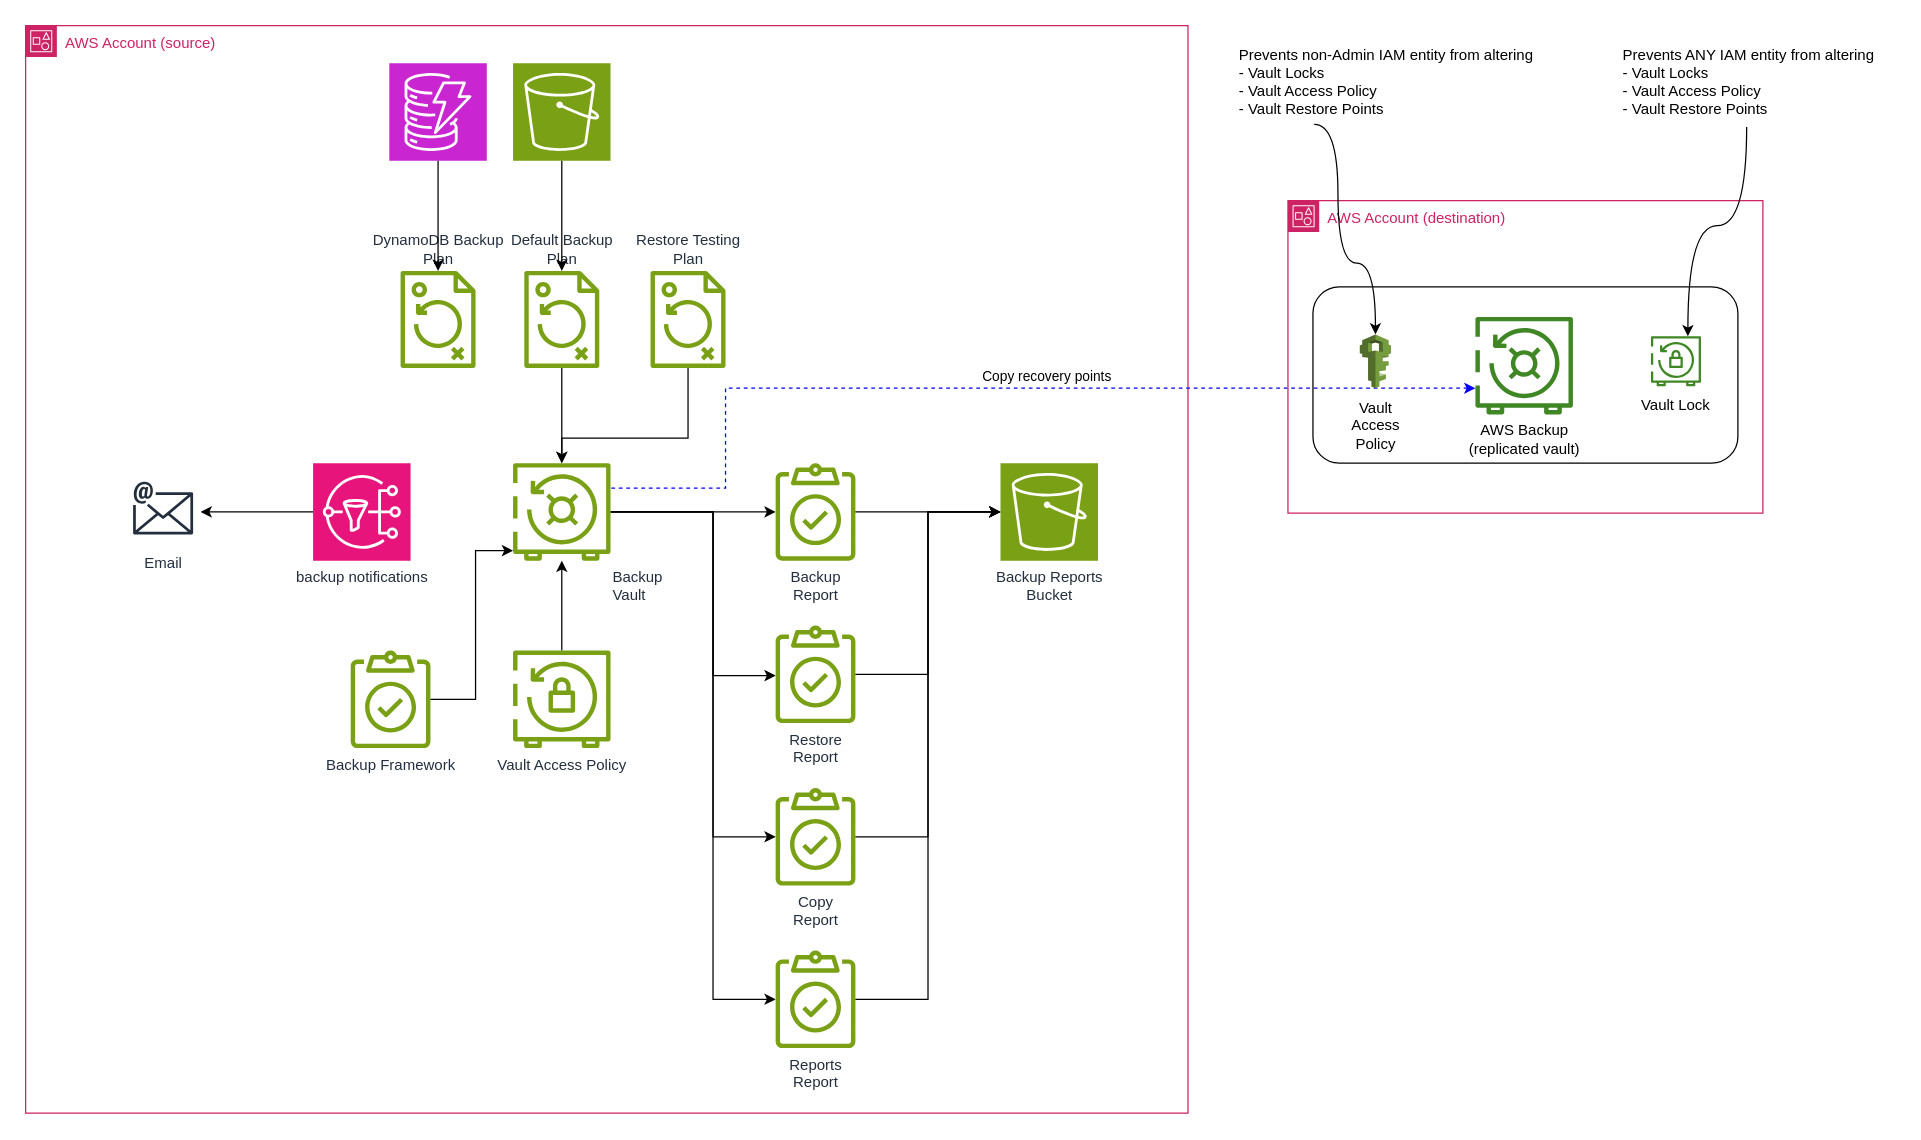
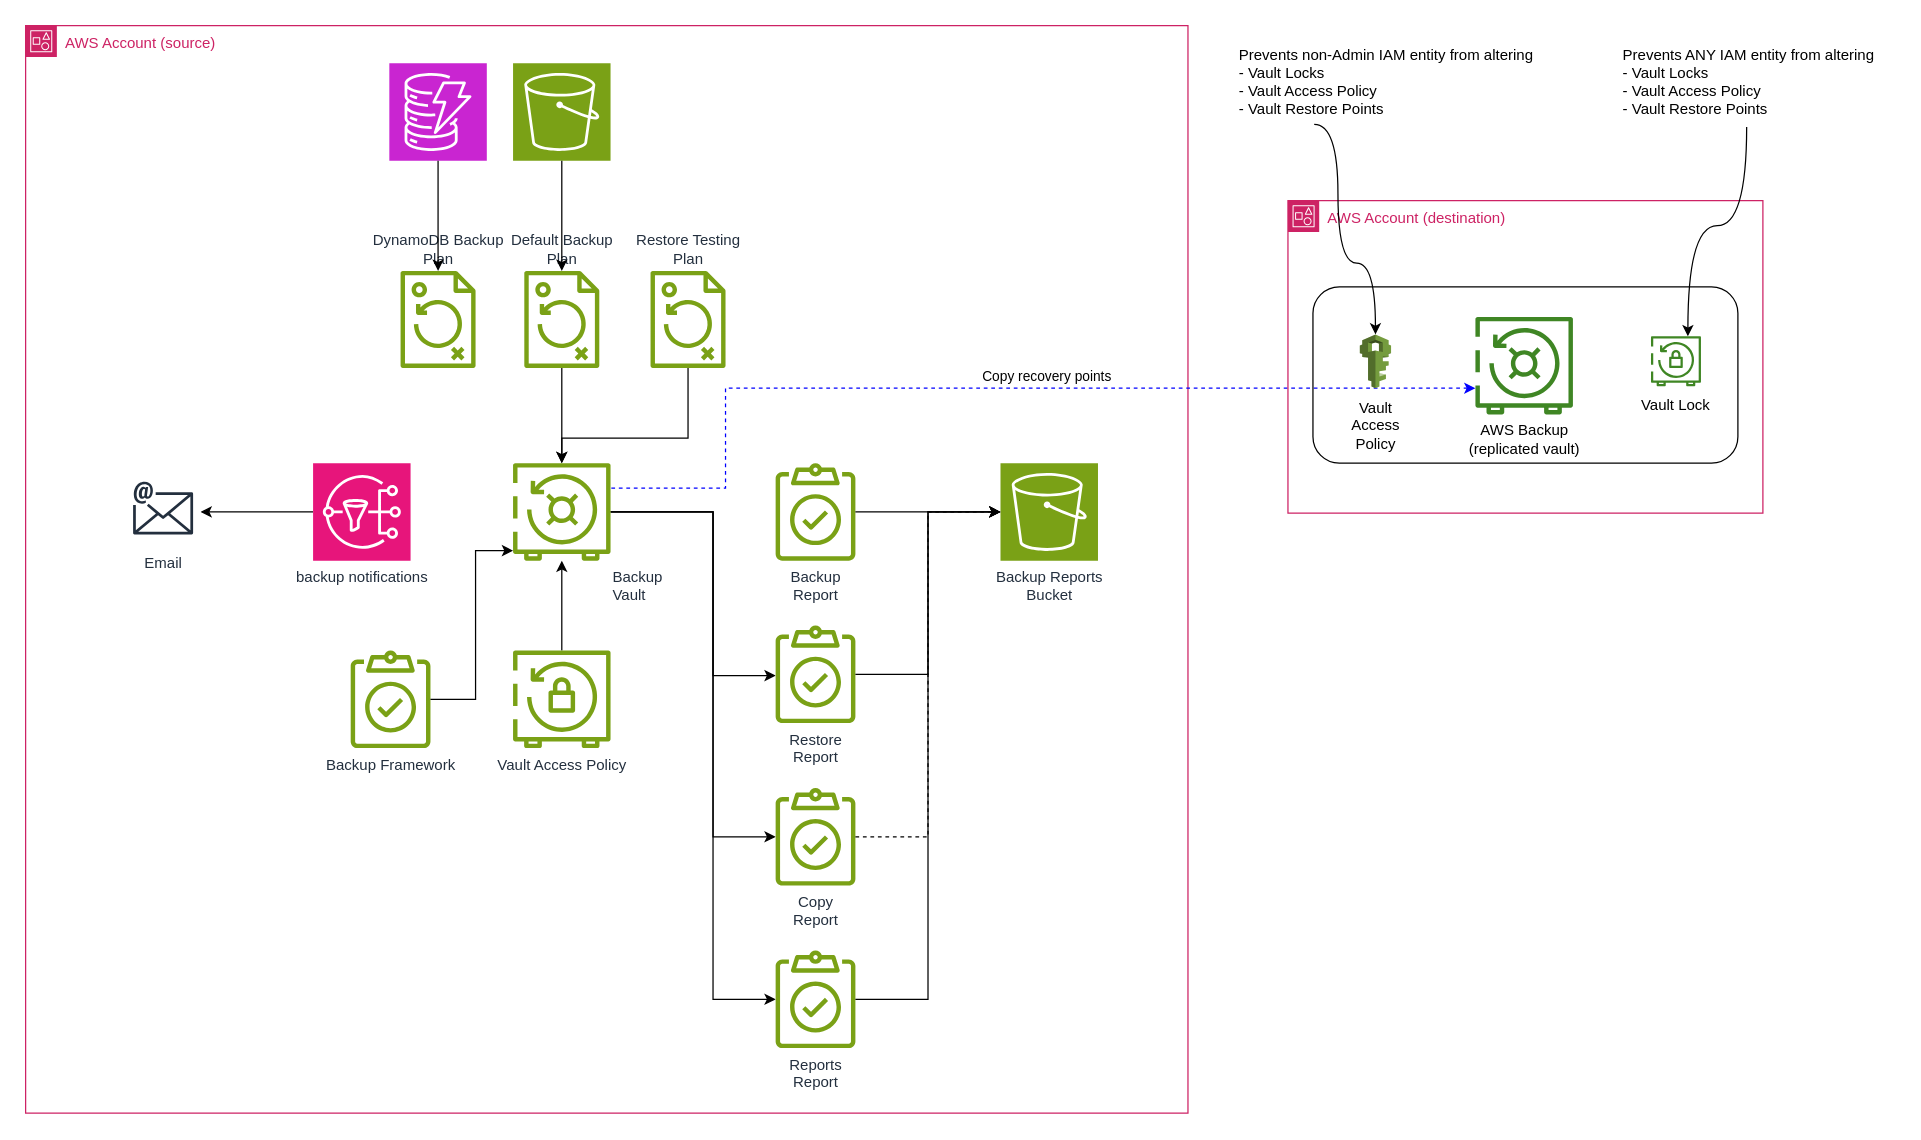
(742, 512) -> none
(890, 837) -> (890, 837)
